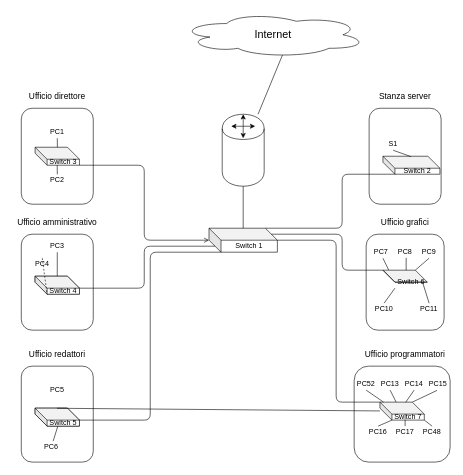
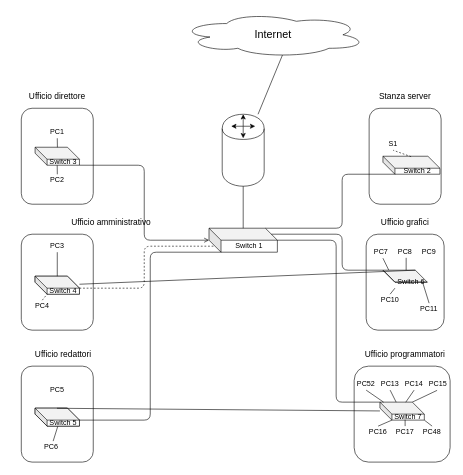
(402, 153) -> (402, 153)
(57, 222) -> (111, 222)
(42, 264) -> (42, 306)
(144, 264) -> (144, 264)
(422, 264) -> (248, 277)
(384, 309) -> (390, 300)
(57, 354) -> (63, 354)
